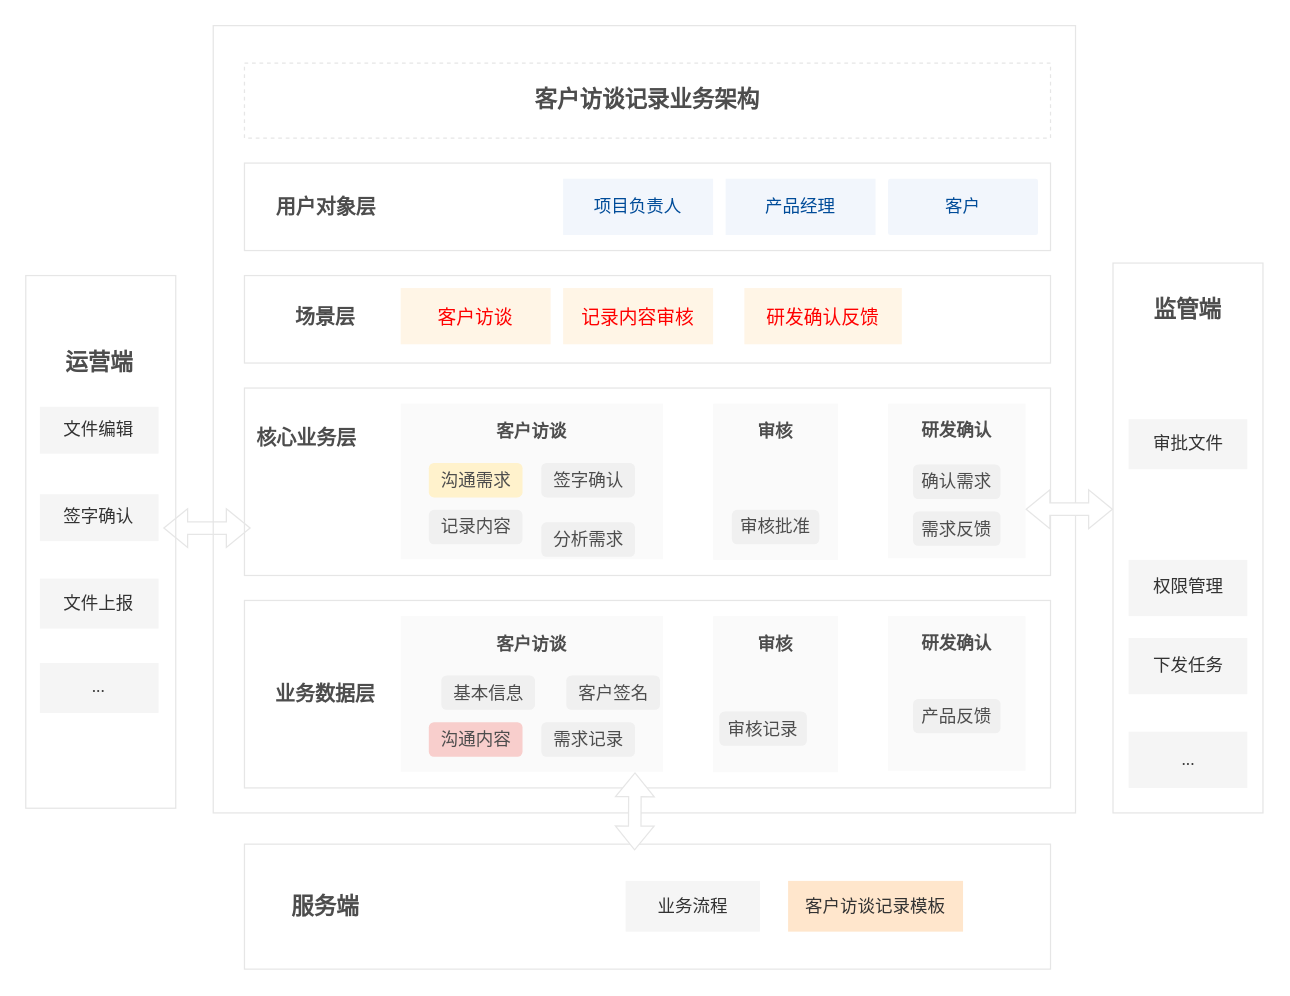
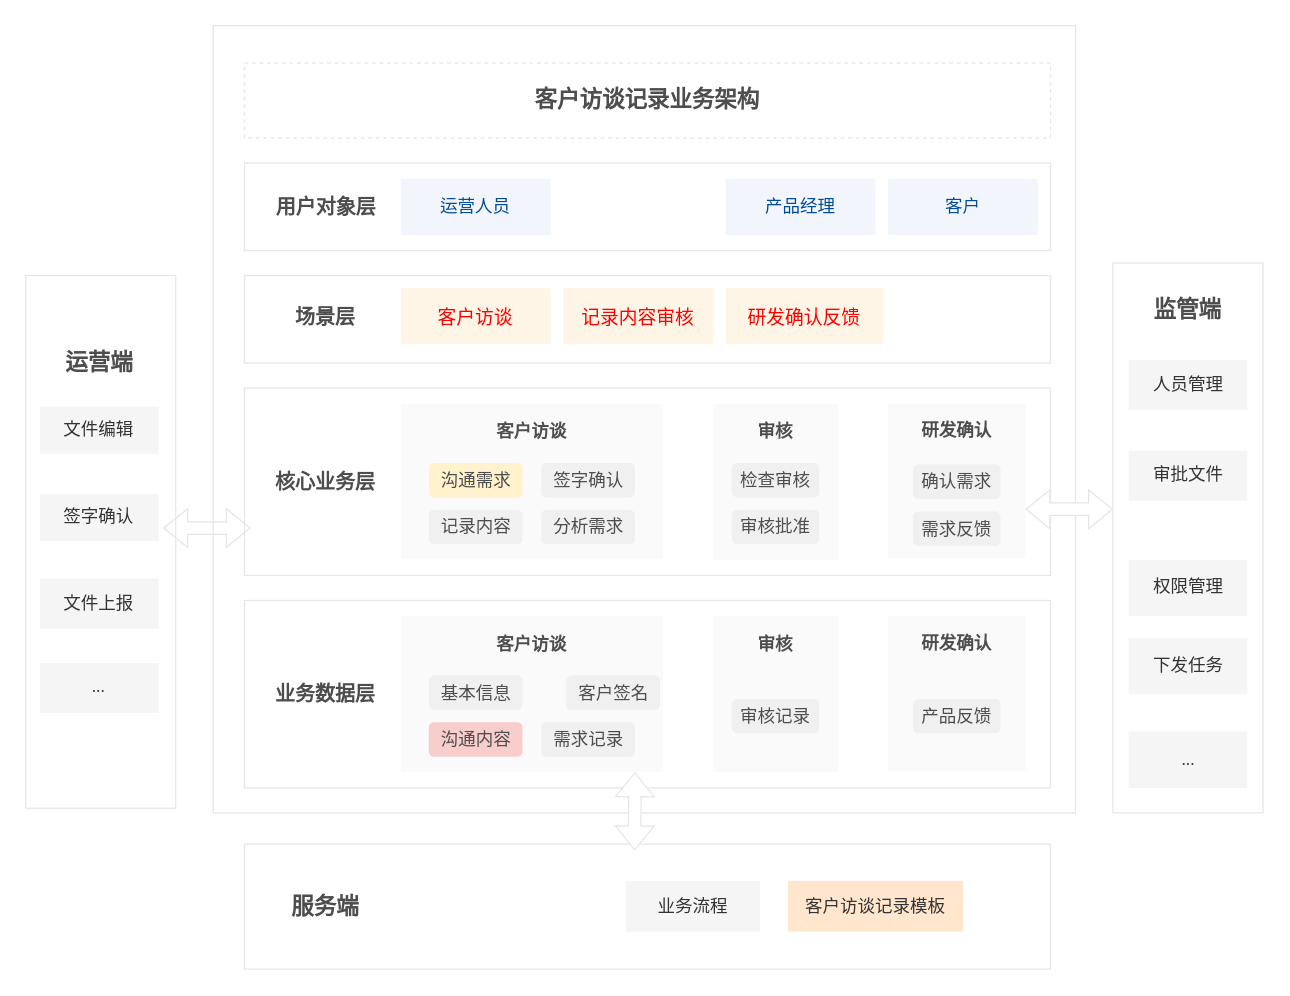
none -> (476, 207)
(638, 207) -> none
(823, 316) -> (804, 316)
none -> (1188, 385)
(307, 438) -> (326, 482)
(1188, 444) -> (1188, 476)
none -> (776, 480)
(588, 540) -> (588, 527)
(488, 693) -> (476, 693)
(763, 729) -> (776, 716)
